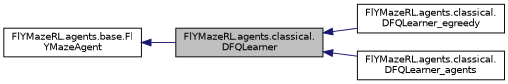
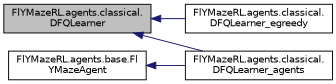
(163, 43) -> (171, 65)
